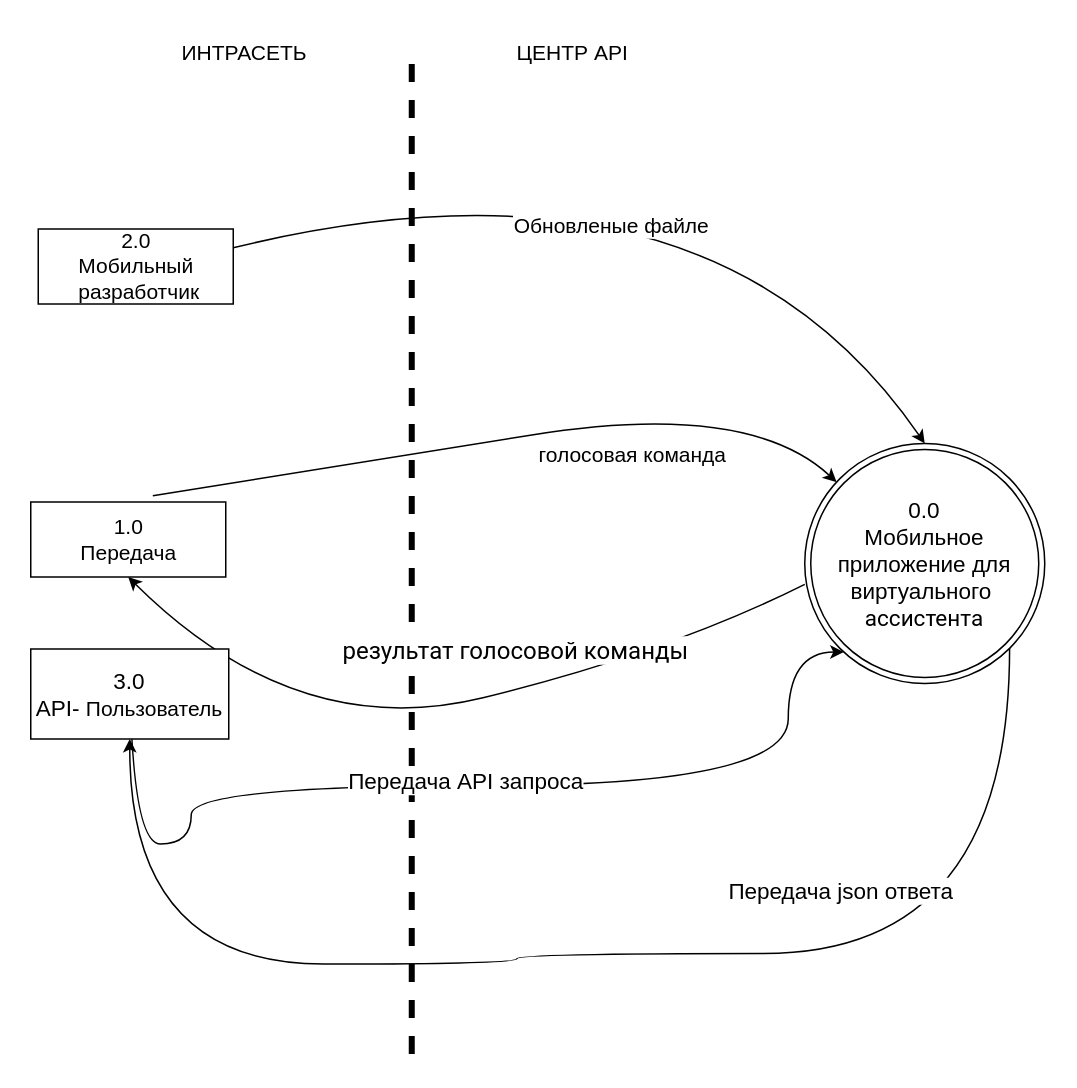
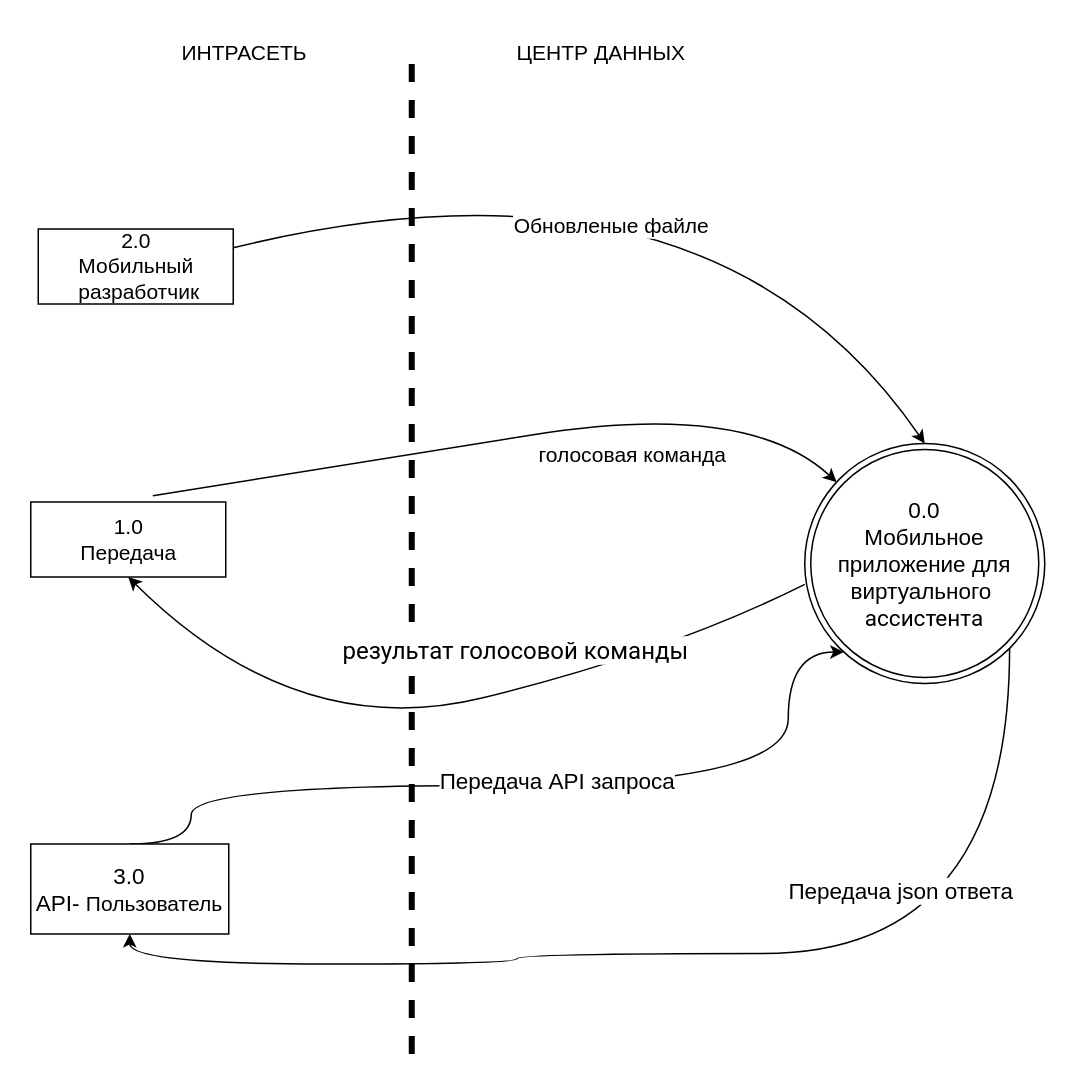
(448, 54) -> (466, 54)
(130, 694) -> (130, 889)
